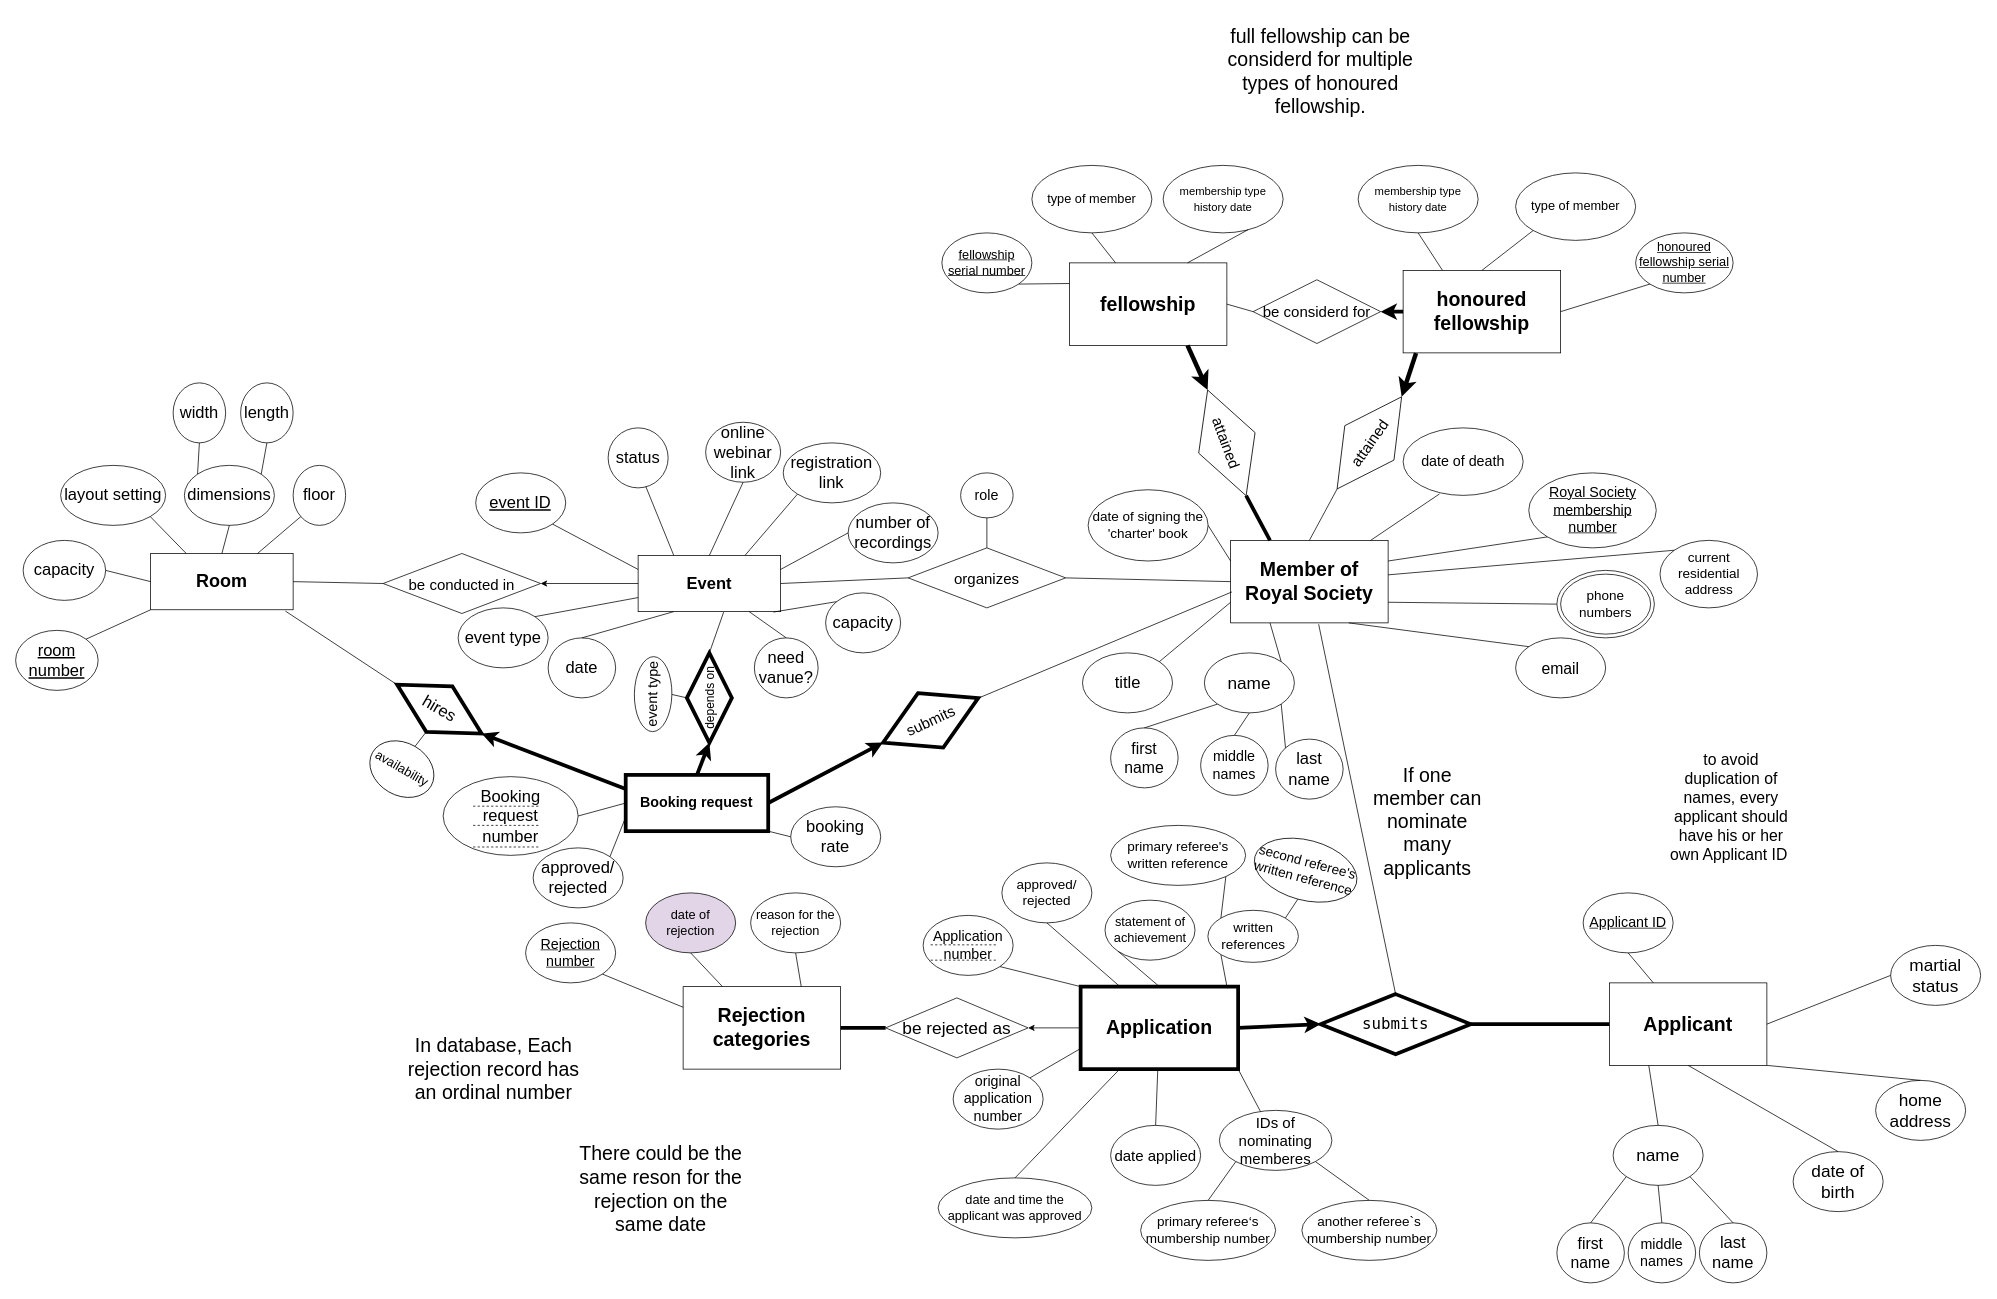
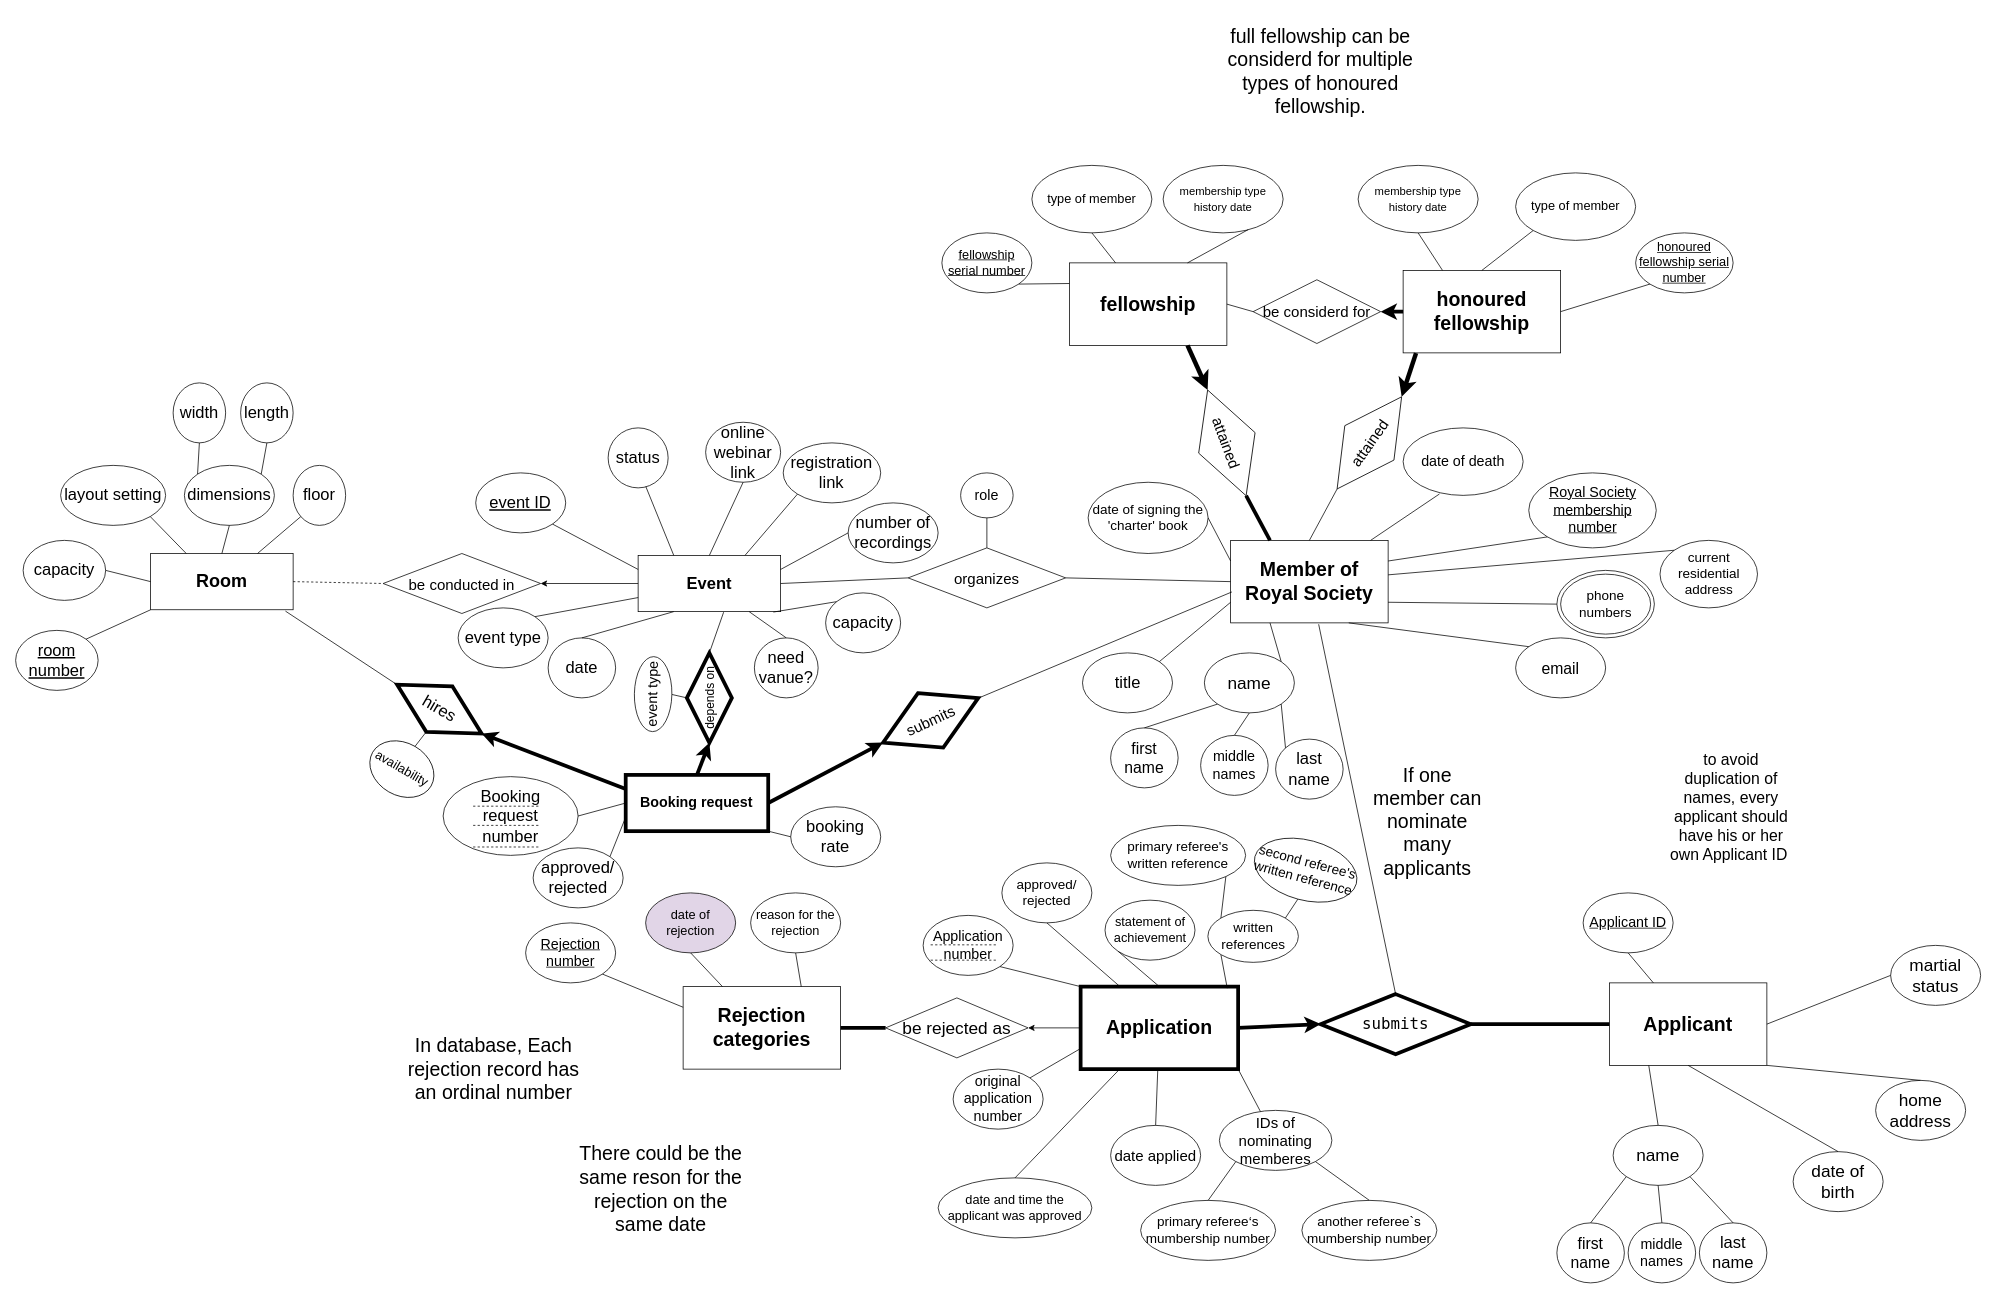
(1148, 525) -> (1148, 518)
(338, 583) -> (338, 583)
